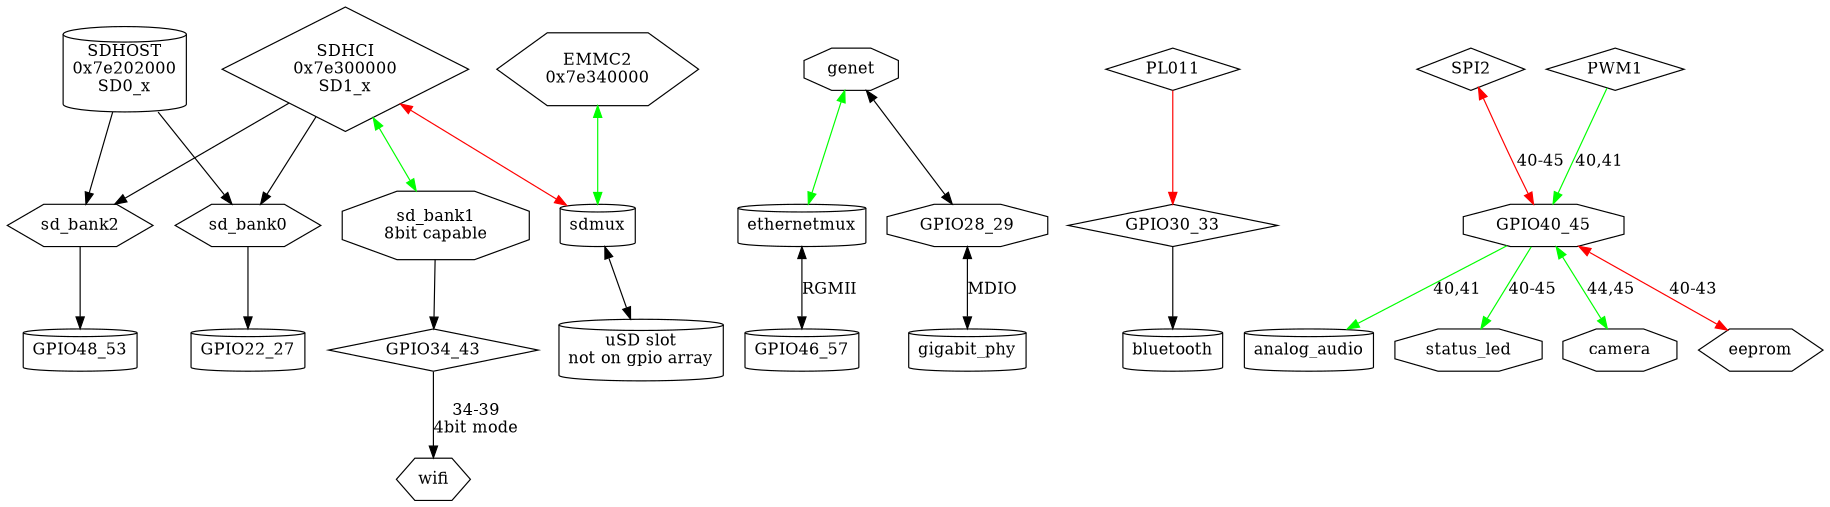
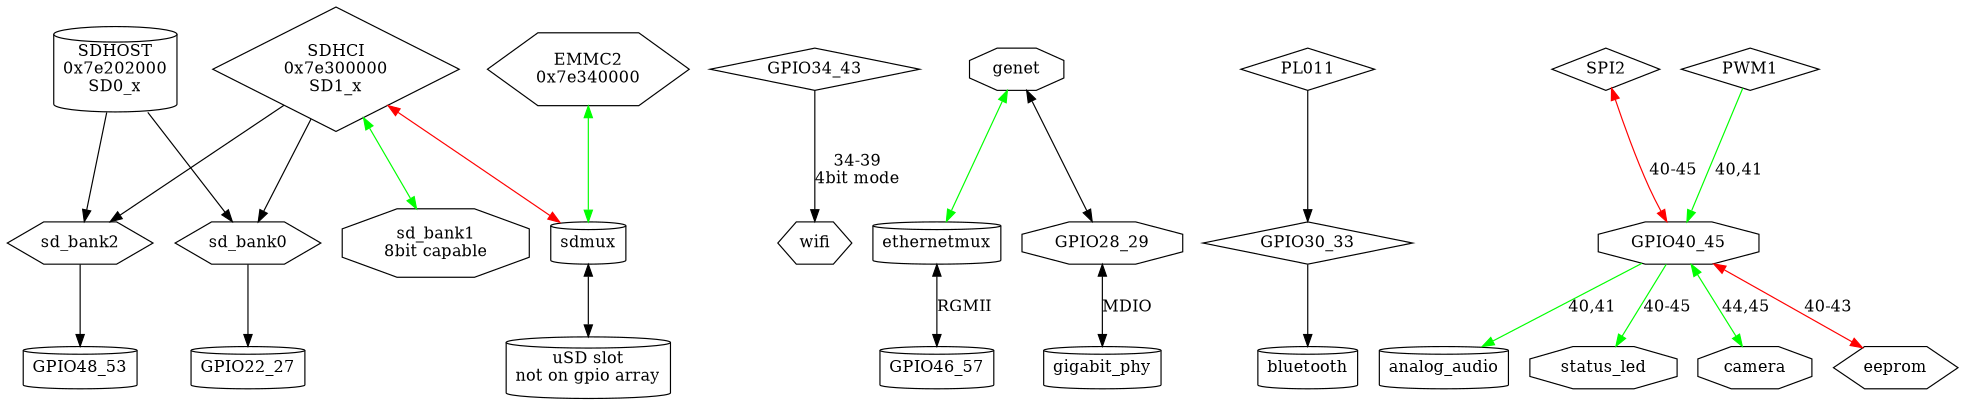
(1173, 141) -> (1308, 150)
(435, 288) -> none
